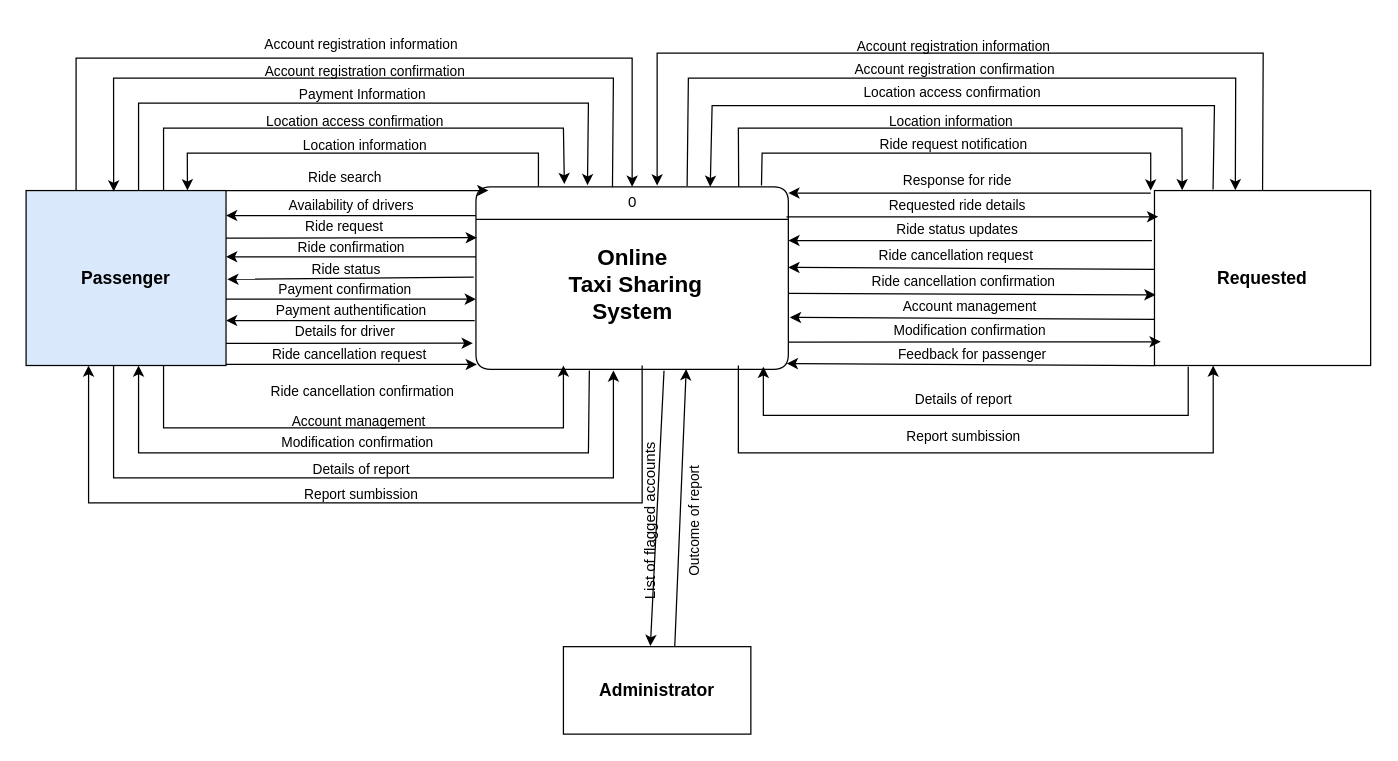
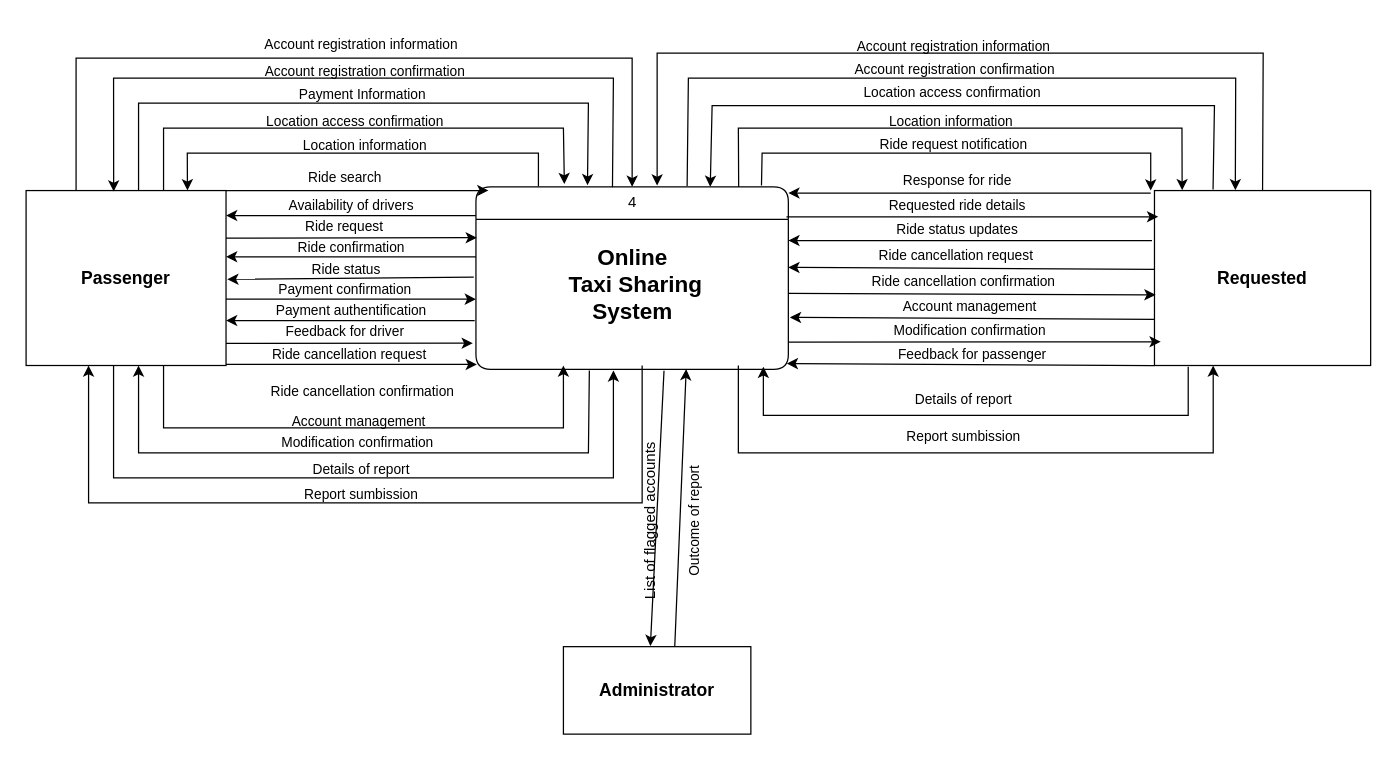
(633, 203) -> (633, 203)
(126, 278) -> (126, 278)
(345, 332) -> (345, 332)
